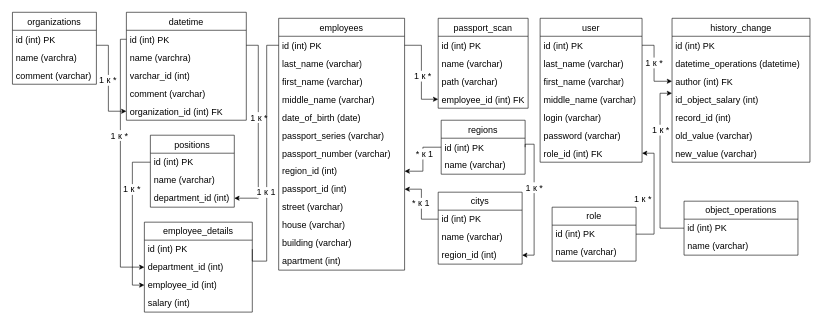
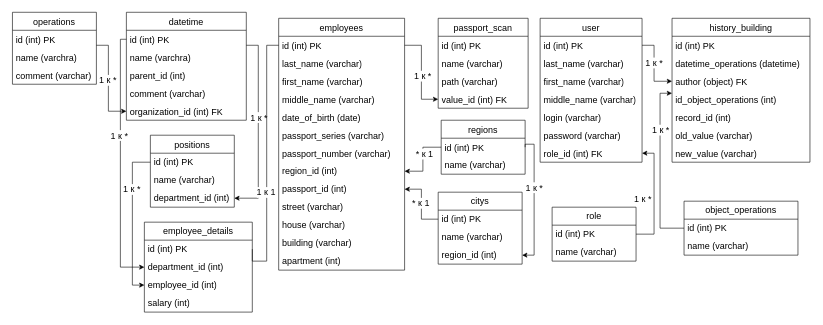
(54, 21) -> (54, 21)
(741, 27) -> (741, 27)
(167, 75) -> (164, 75)
(710, 81) -> (719, 81)
(484, 99) -> (479, 99)
(727, 99) -> (737, 99)
